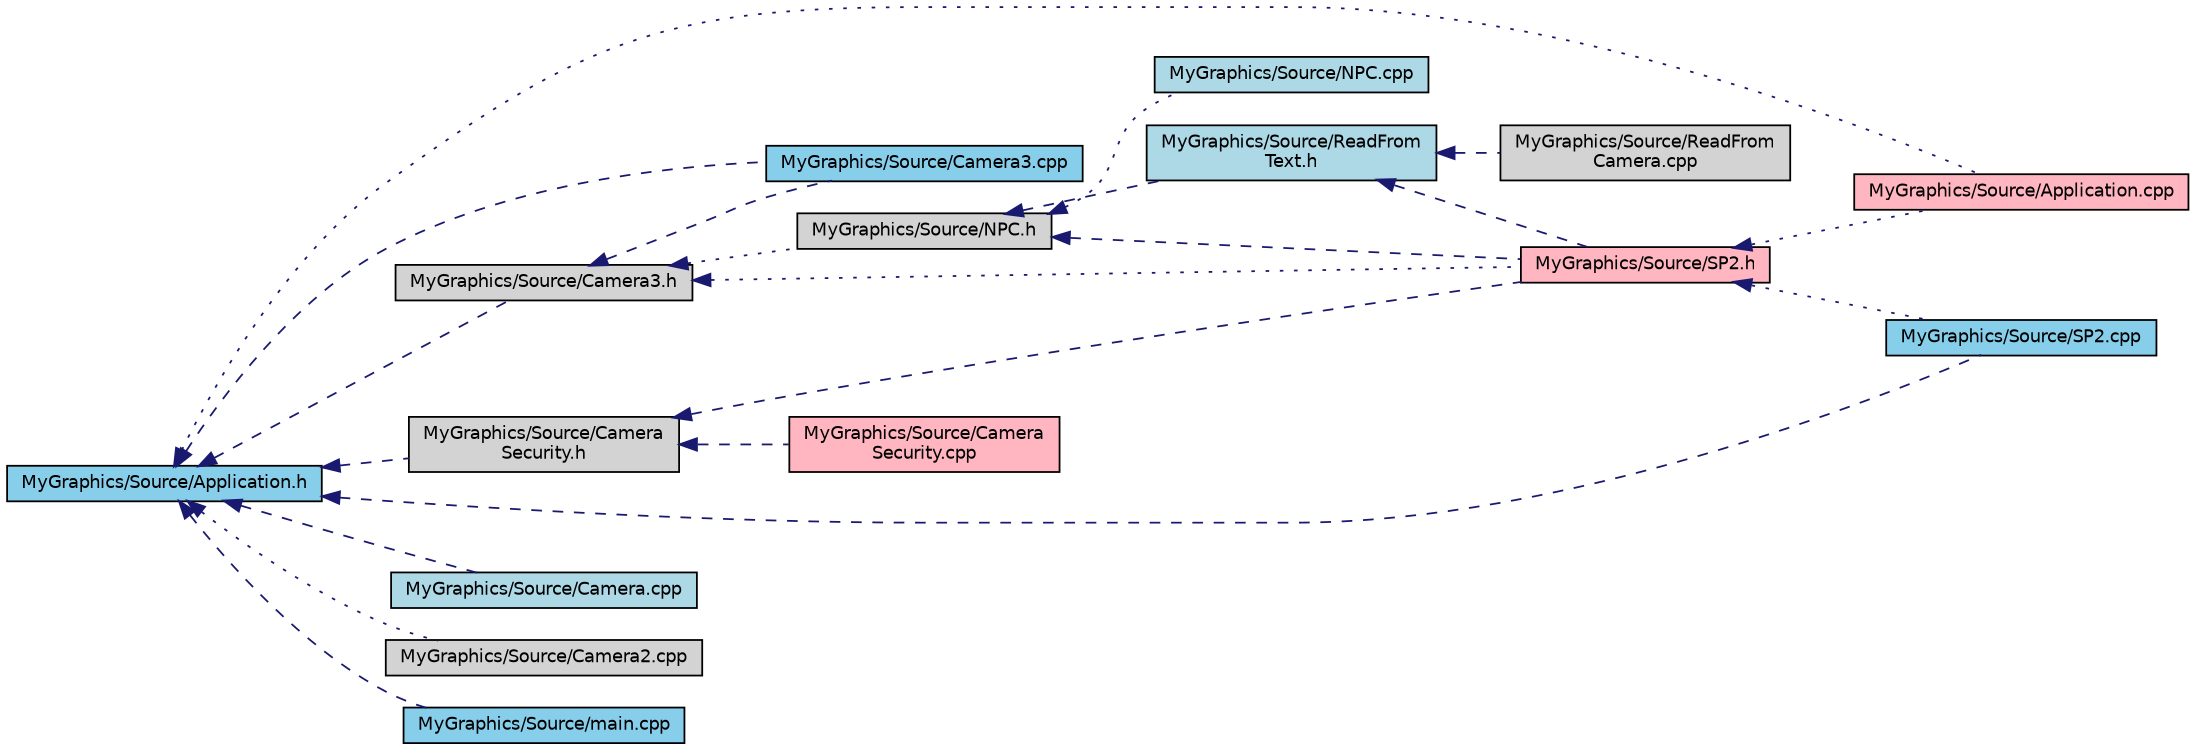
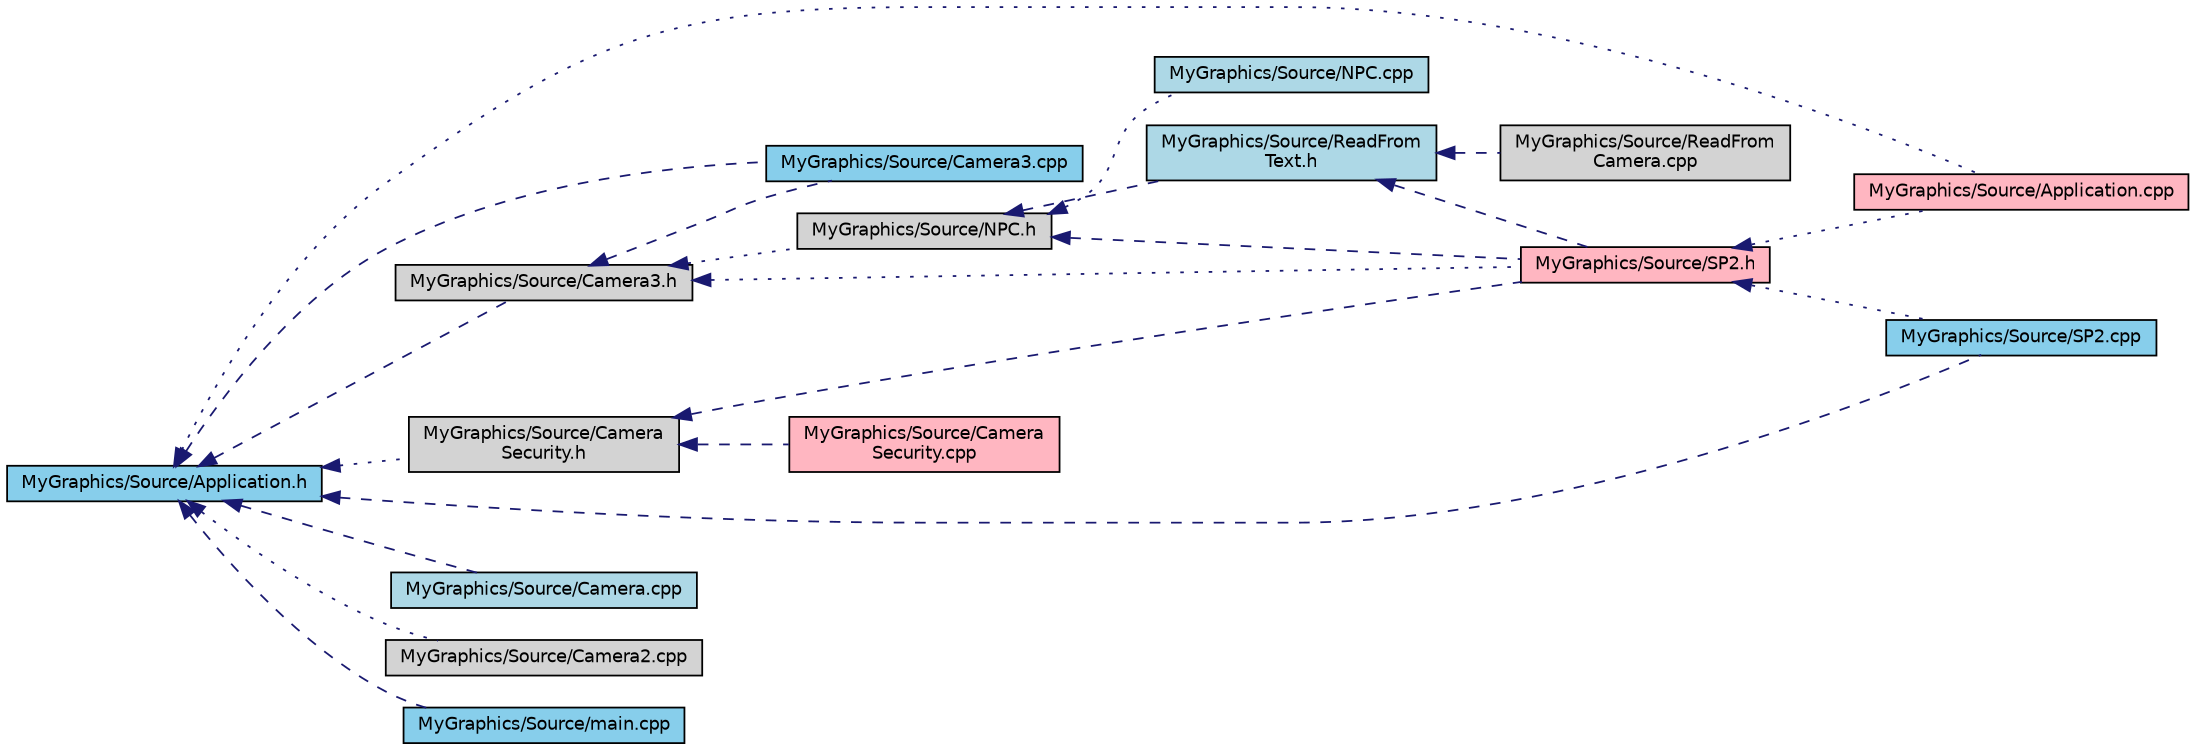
(374, 462) -> (374, 462)
